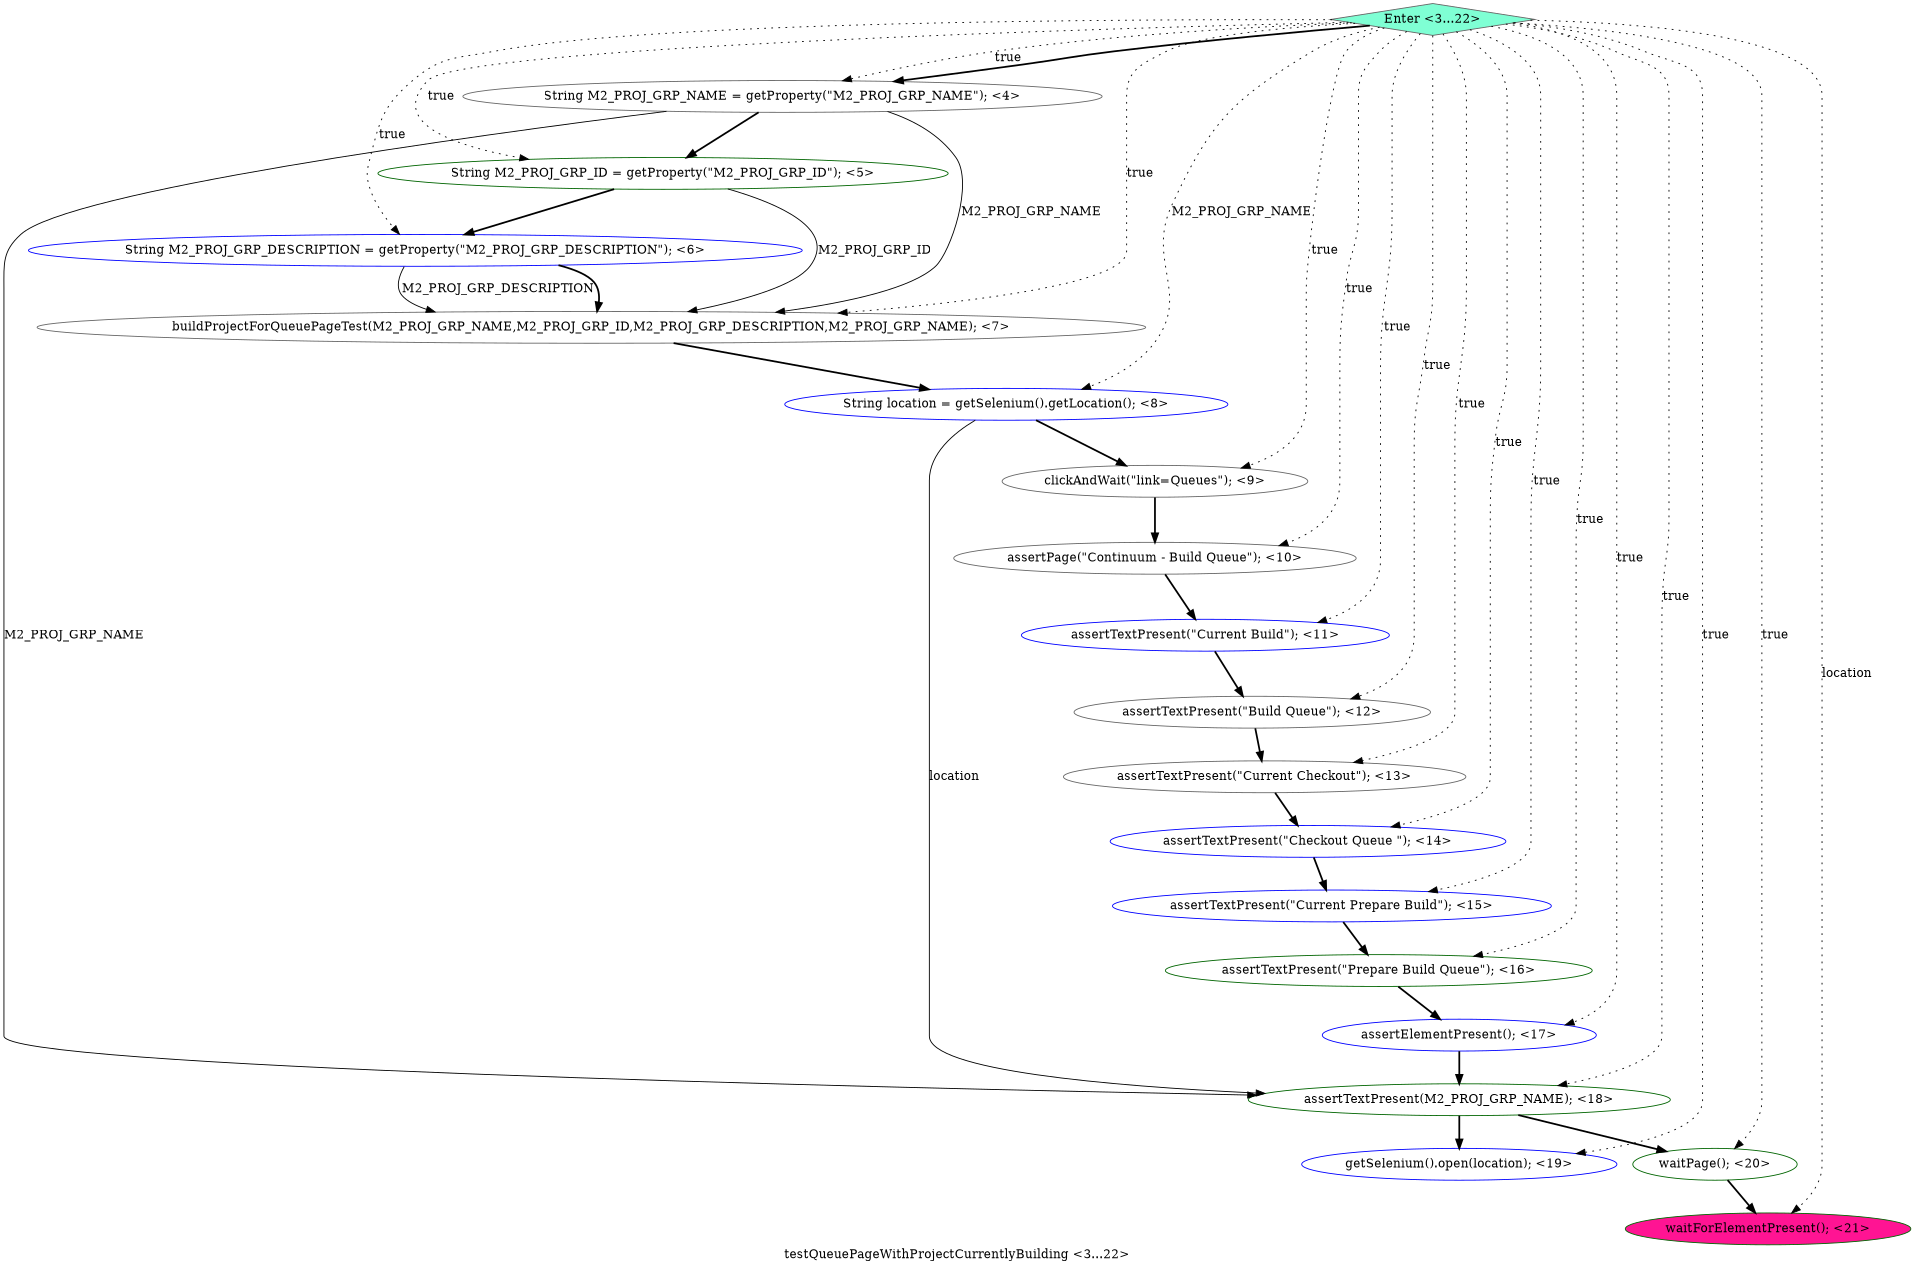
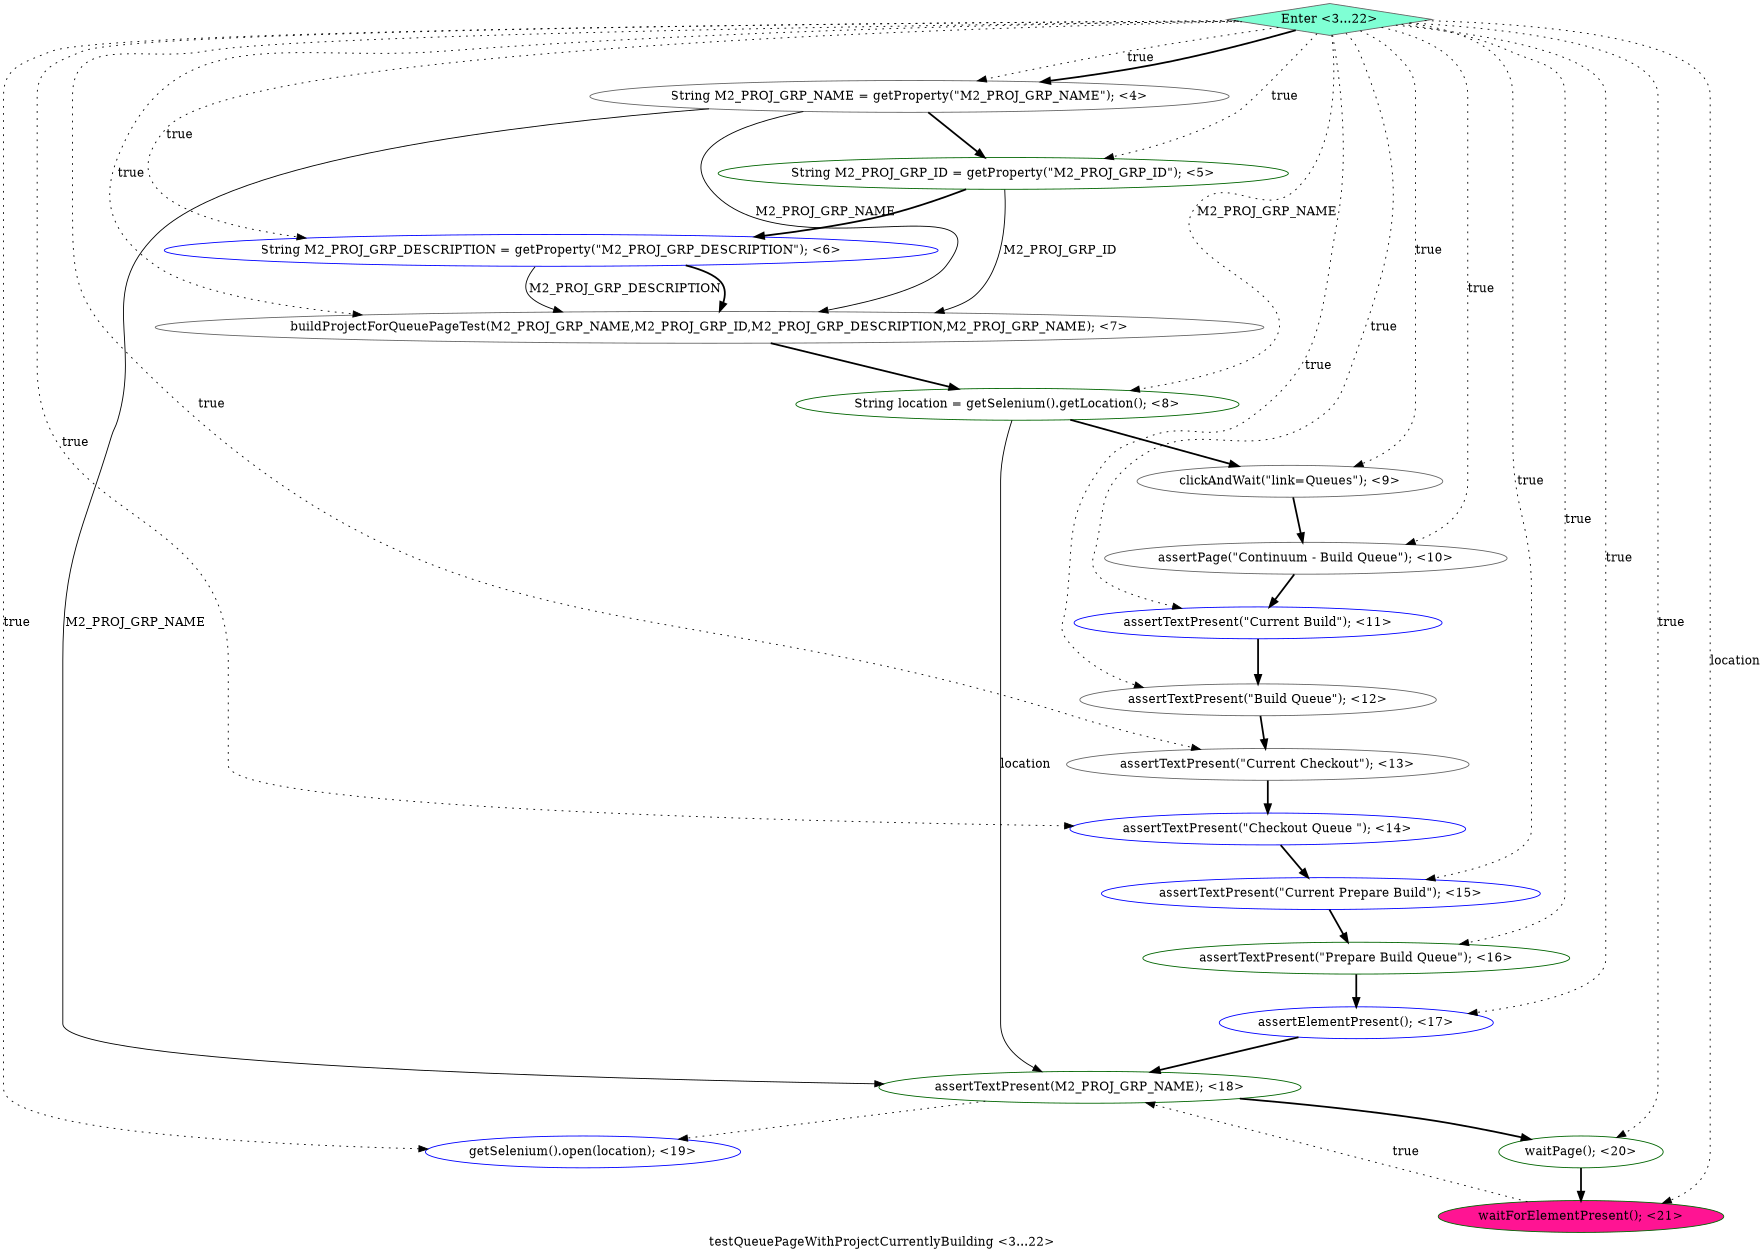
(1006, 404) -> (1017, 404)
(1669, 527) -> (1341, 1153)
(1459, 1128) -> (836, 1120)
